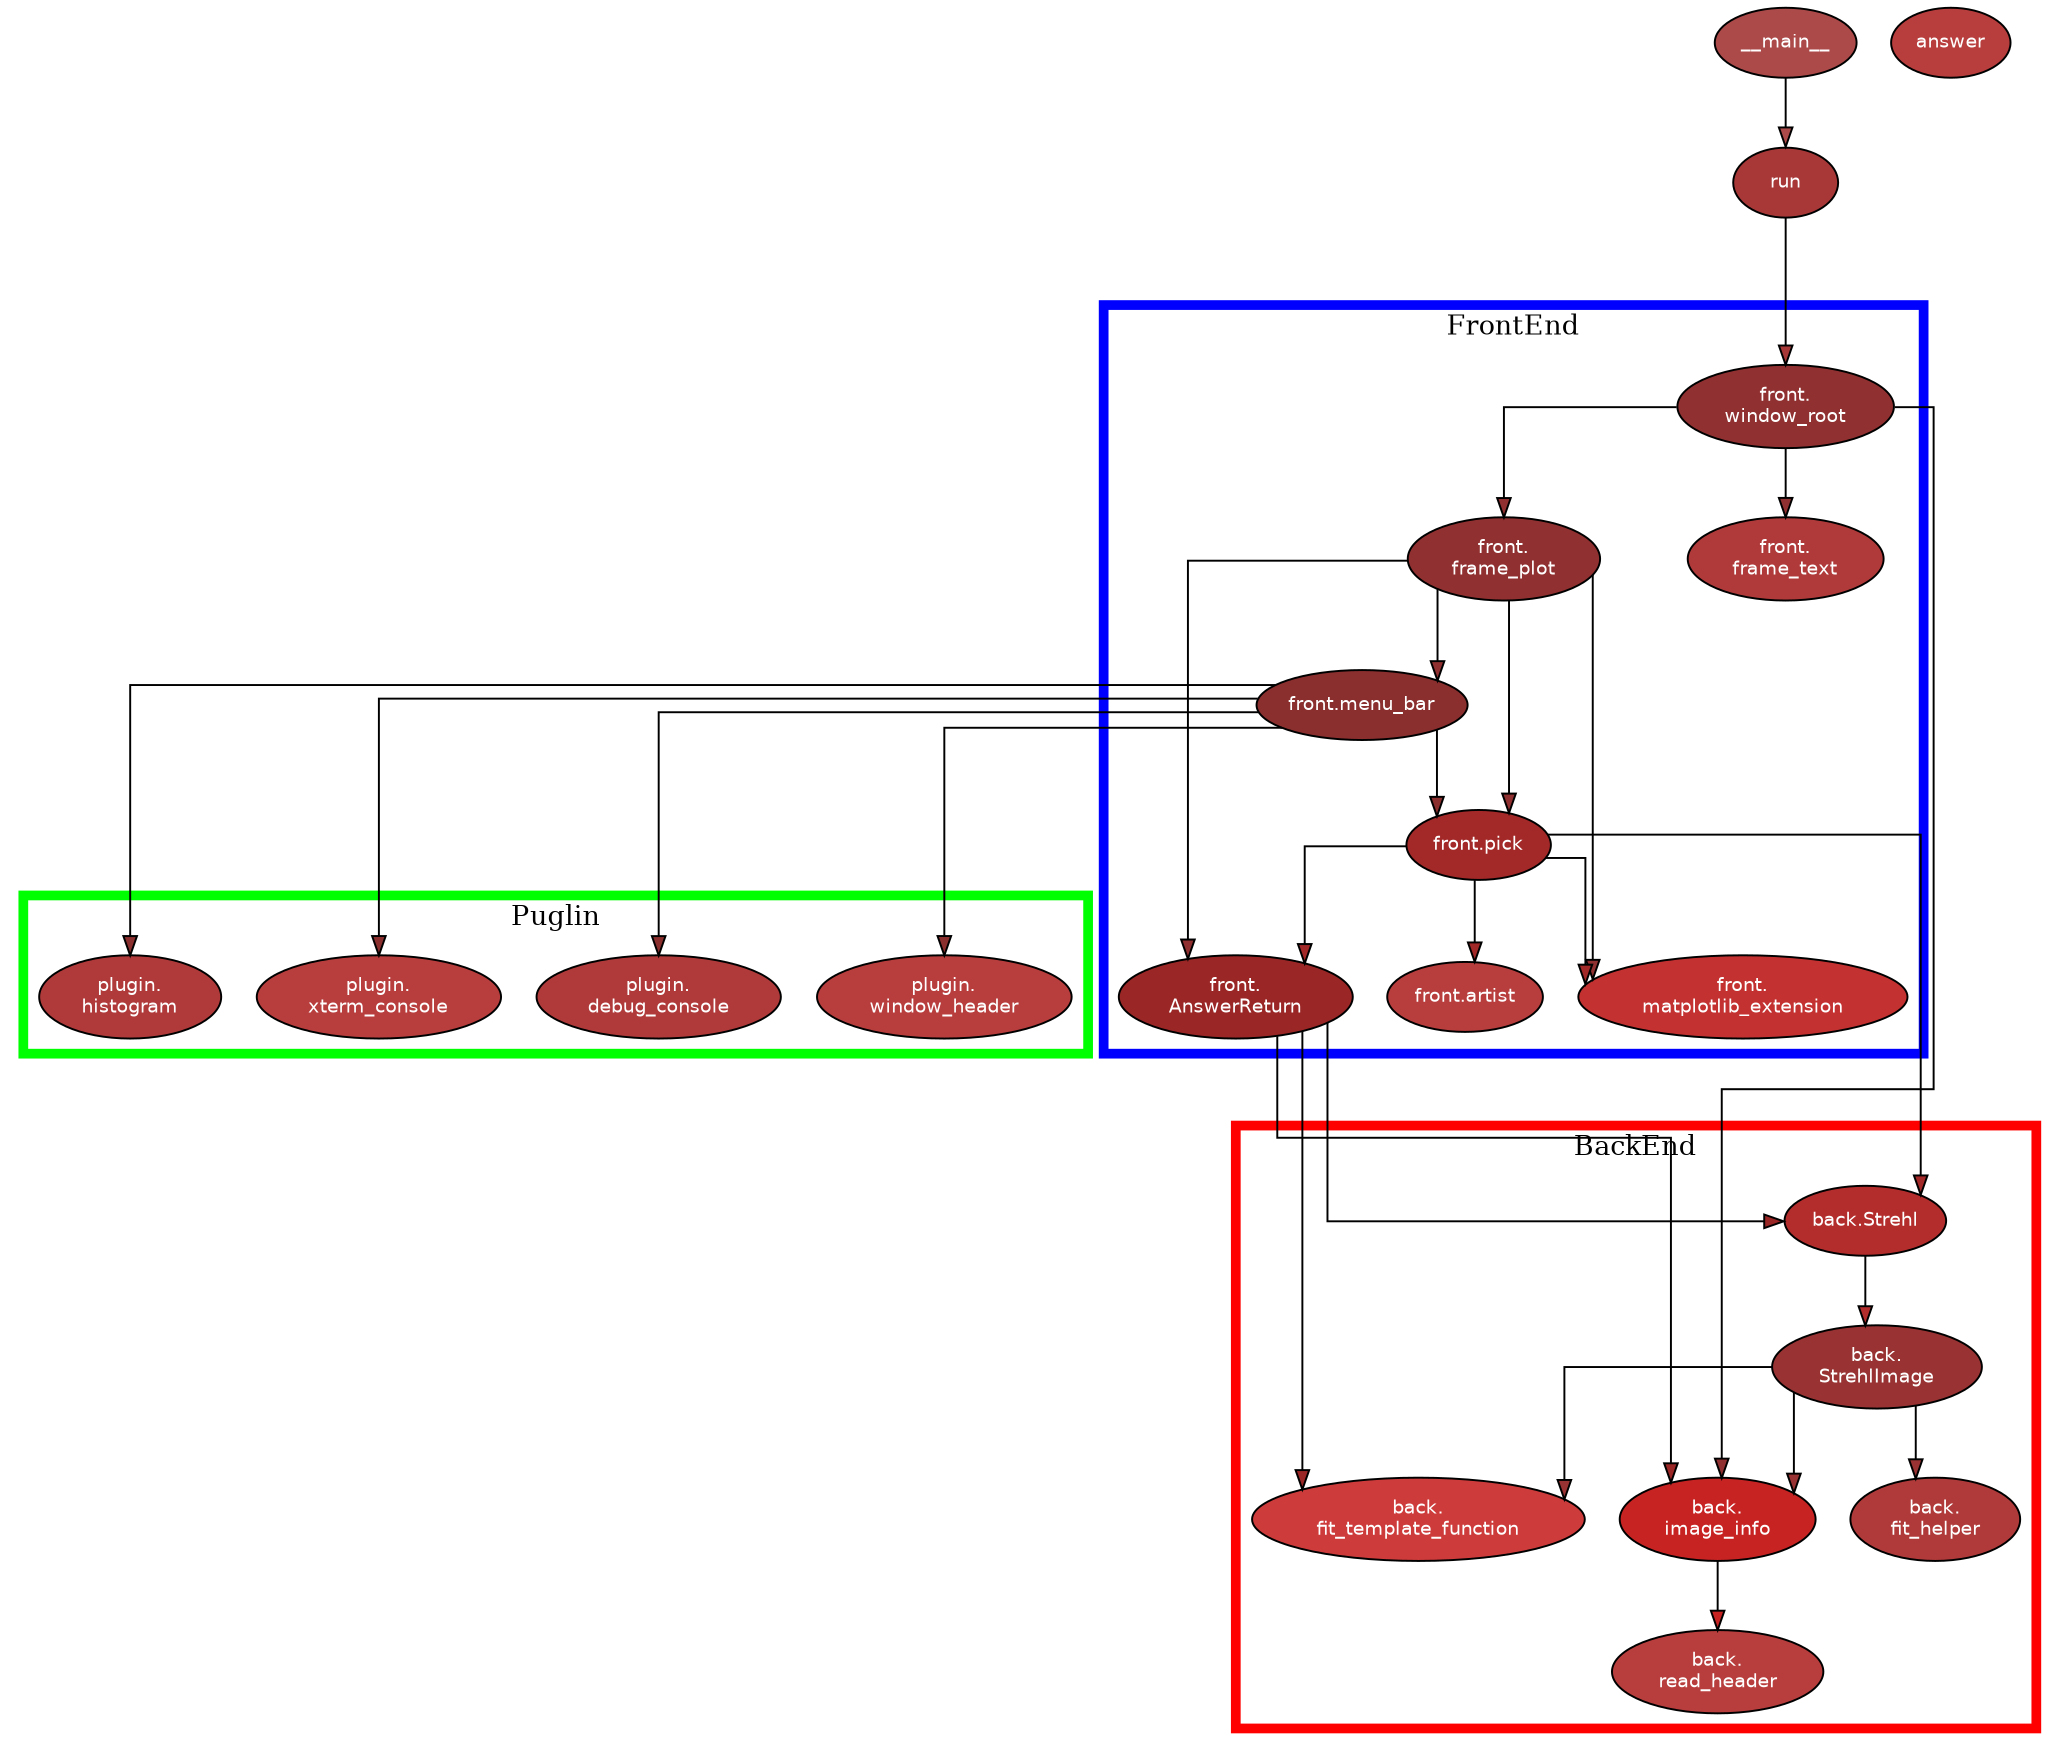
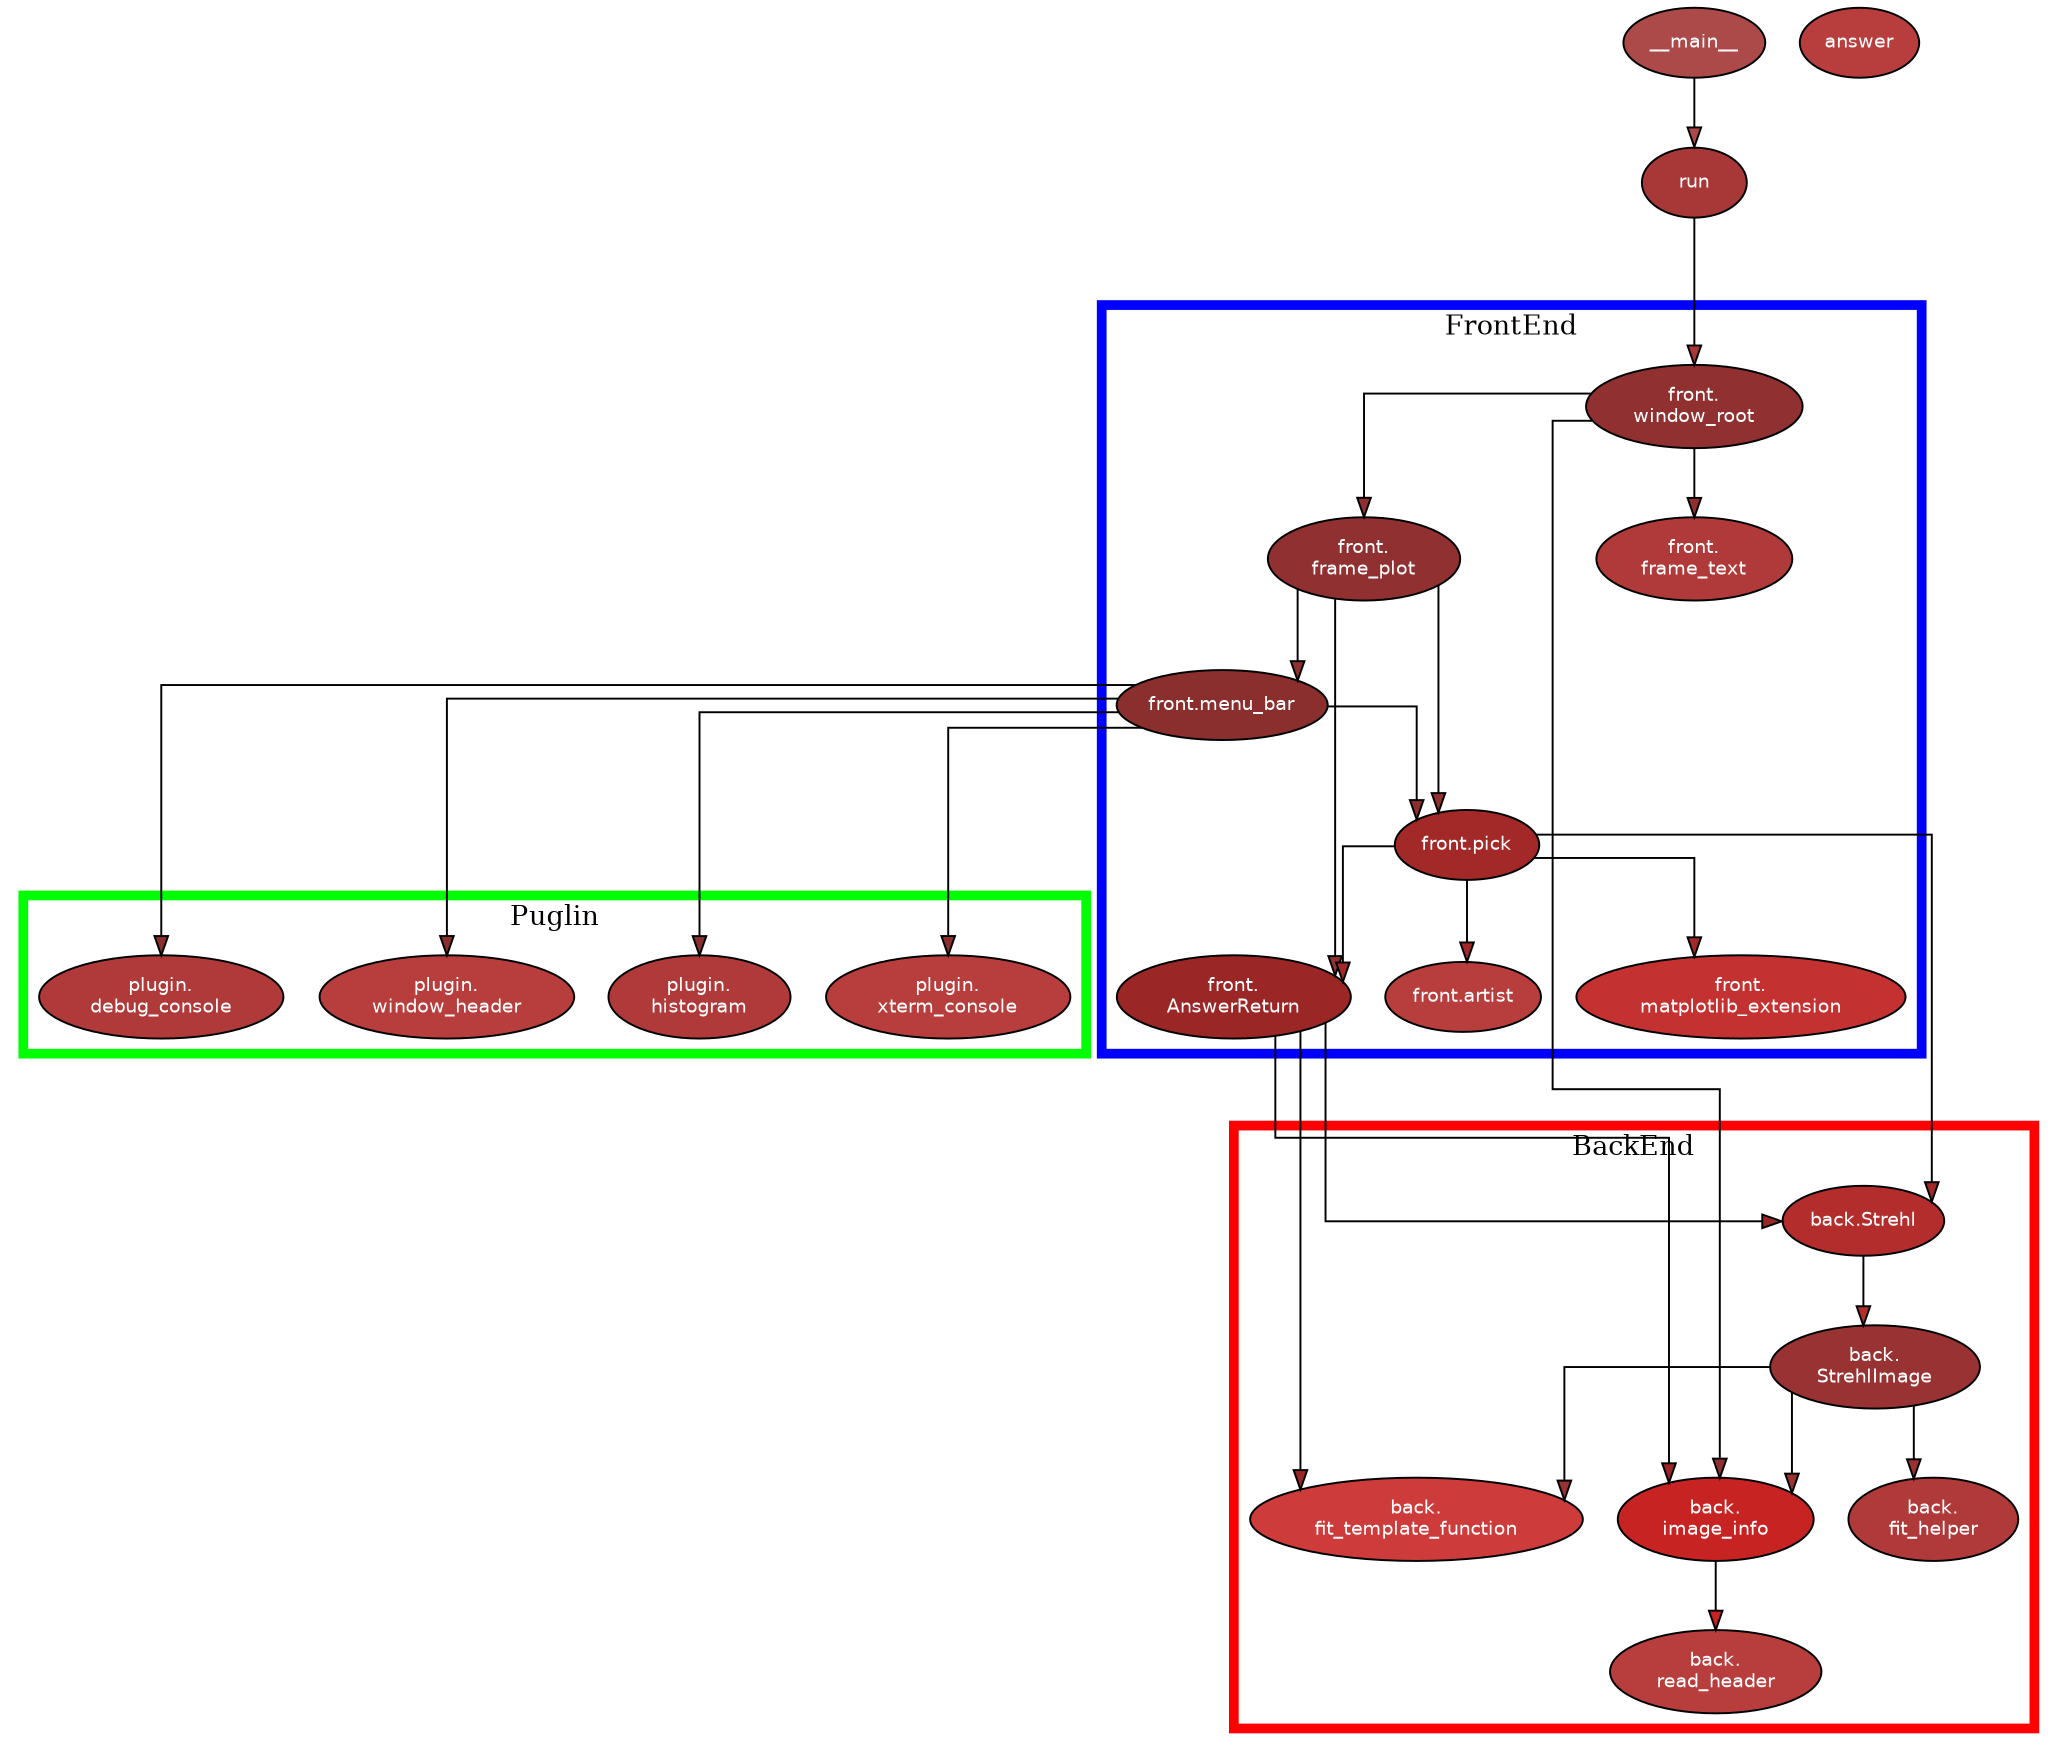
(1593, 767) -> none
